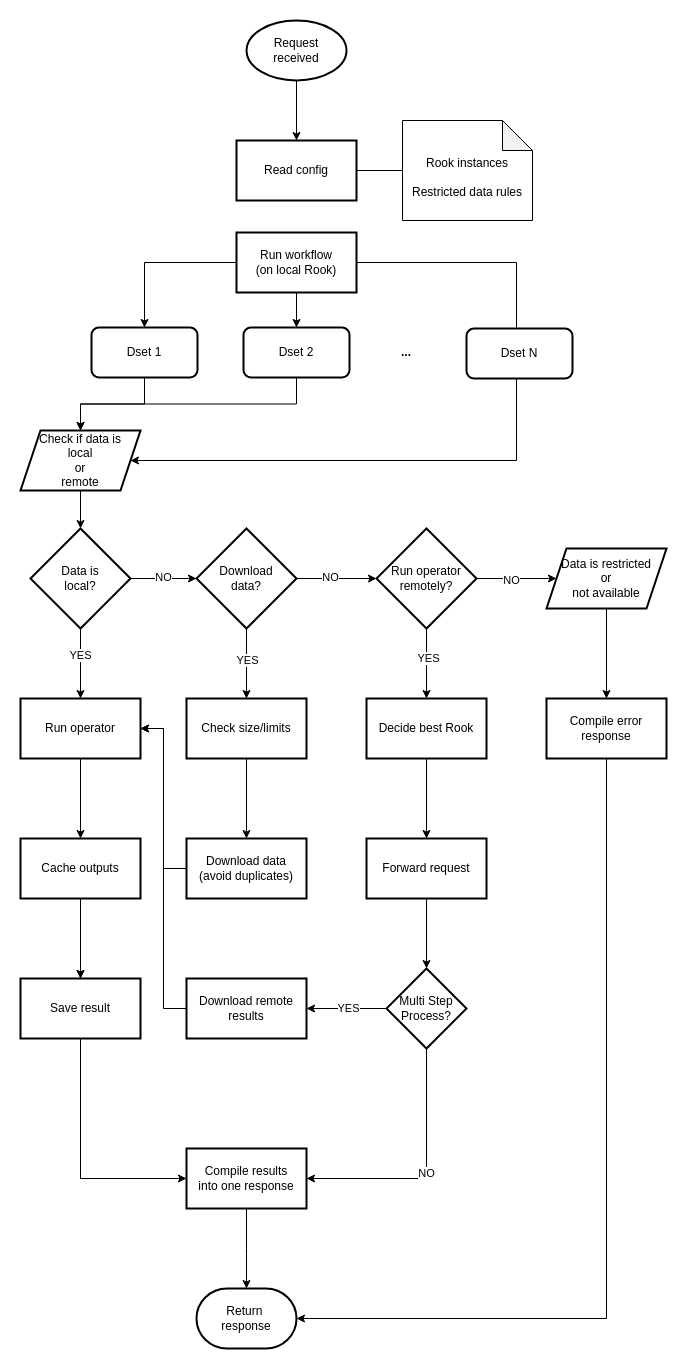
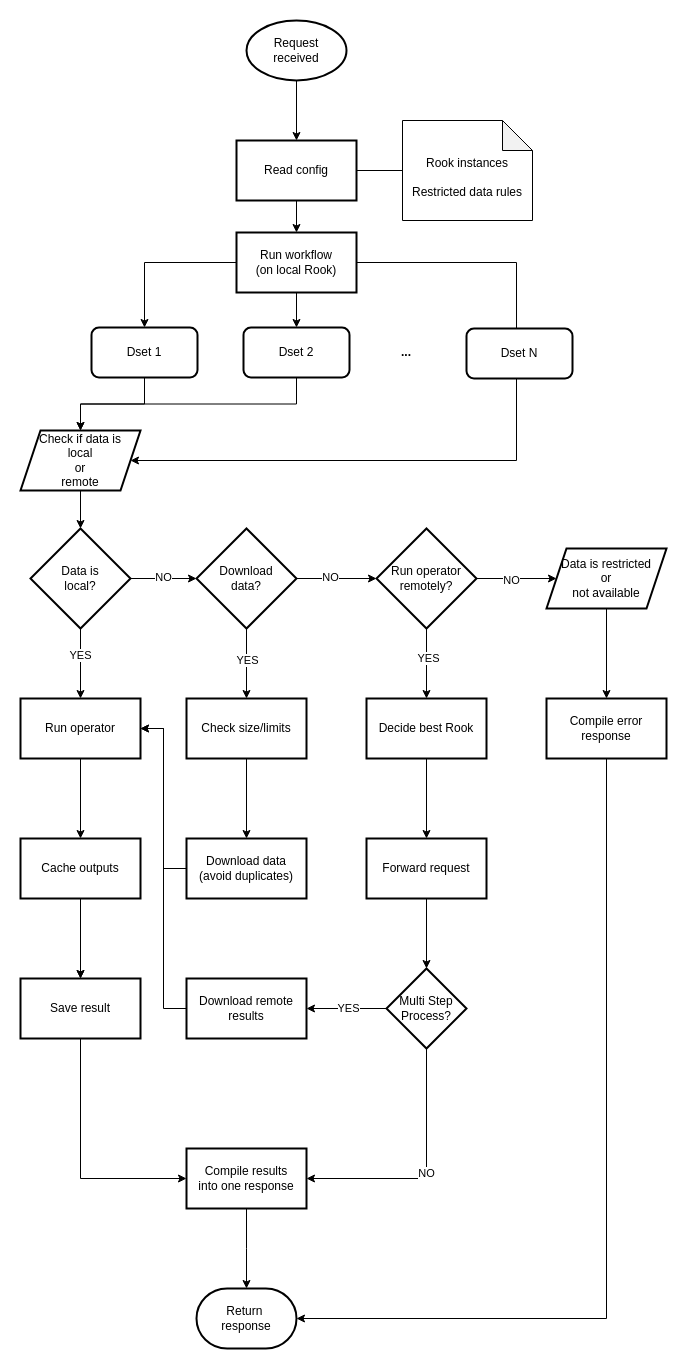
none -> (297, 221)
